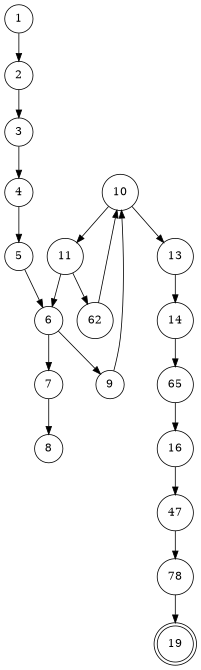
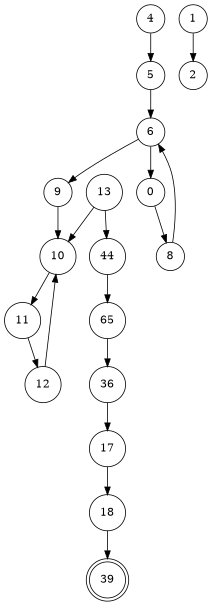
(19, 132) -> none
(145, 222) -> (84, 221)
(58, 287) -> (175, 196)
(95, 321) -> (43, 385)
(175, 321) -> (108, 256)
(49, 385) -> (151, 192)
(175, 449) -> (108, 385)
(175, 513) -> (108, 449)
(175, 577) -> (108, 513)
(175, 644) -> (108, 580)
